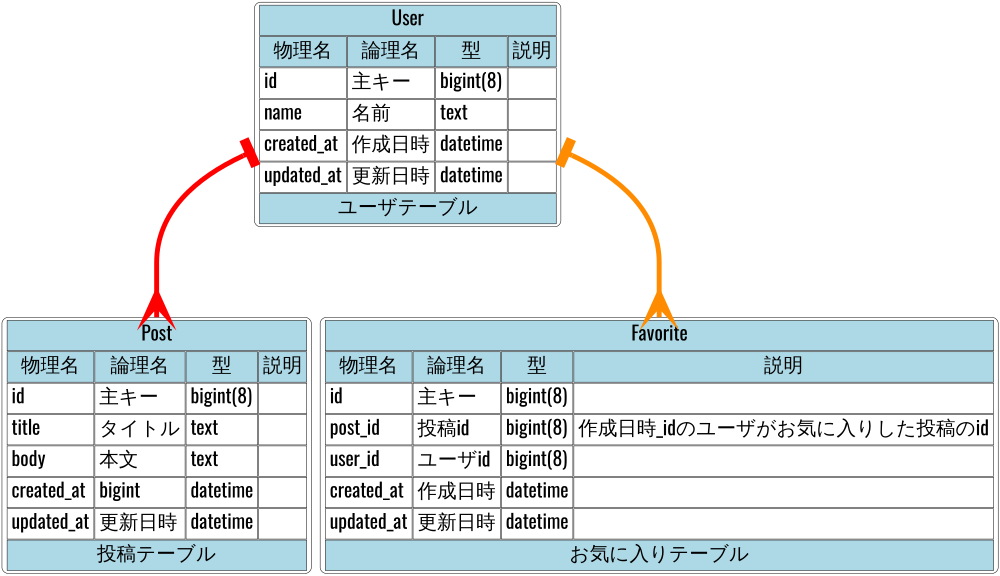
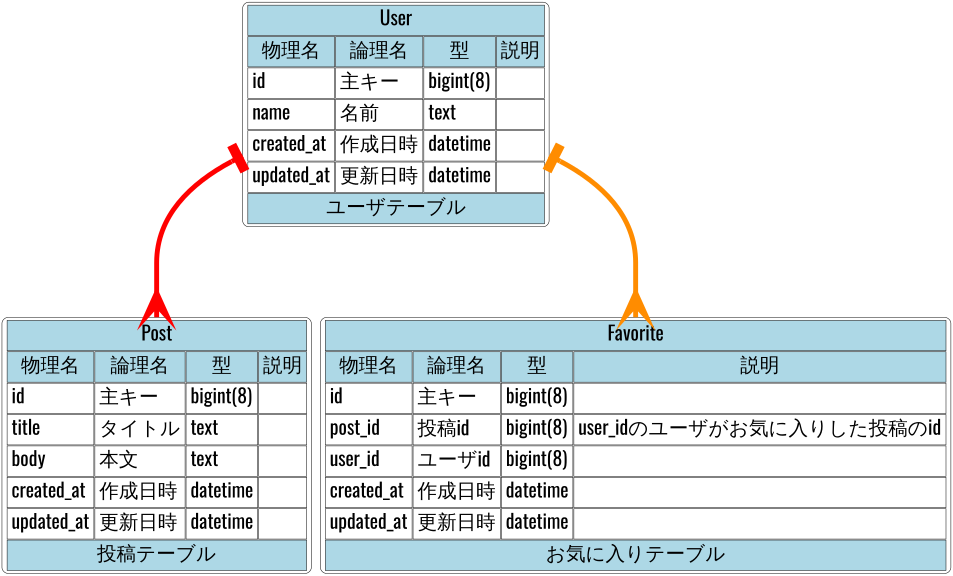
(784, 429) -> (760, 429)
(120, 492) -> (139, 492)
